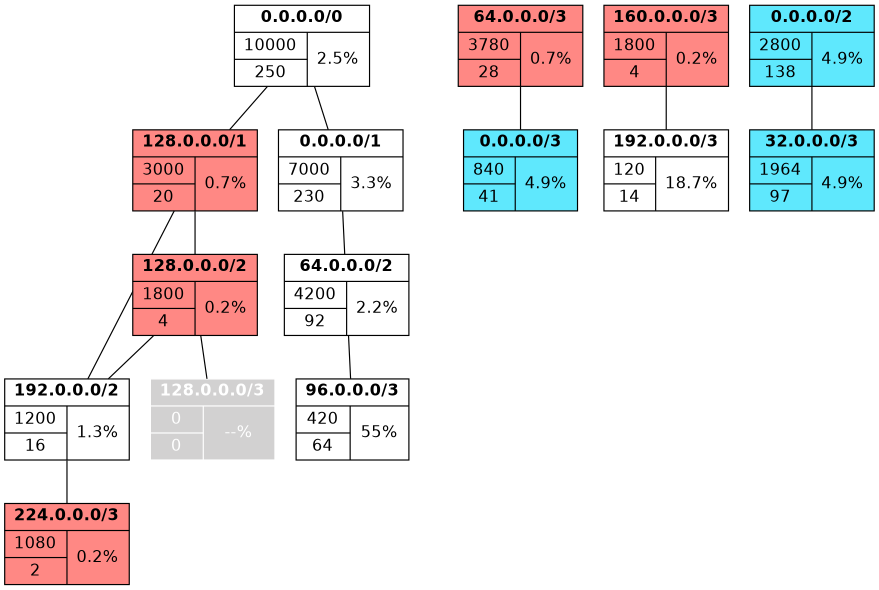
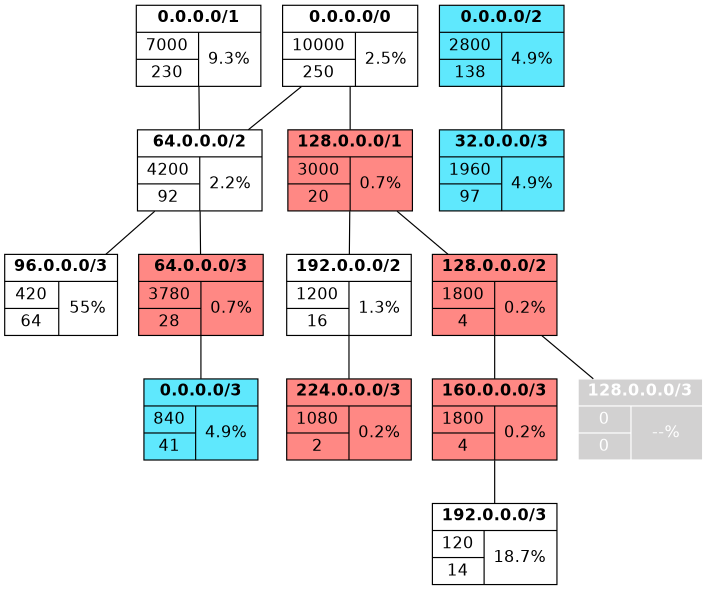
(321, 108) -> (275, 108)
(781, 170) -> (471, 170)
(372, 183) -> (230, 59)
none -> (200, 233)
(131, 357) -> (495, 357)
